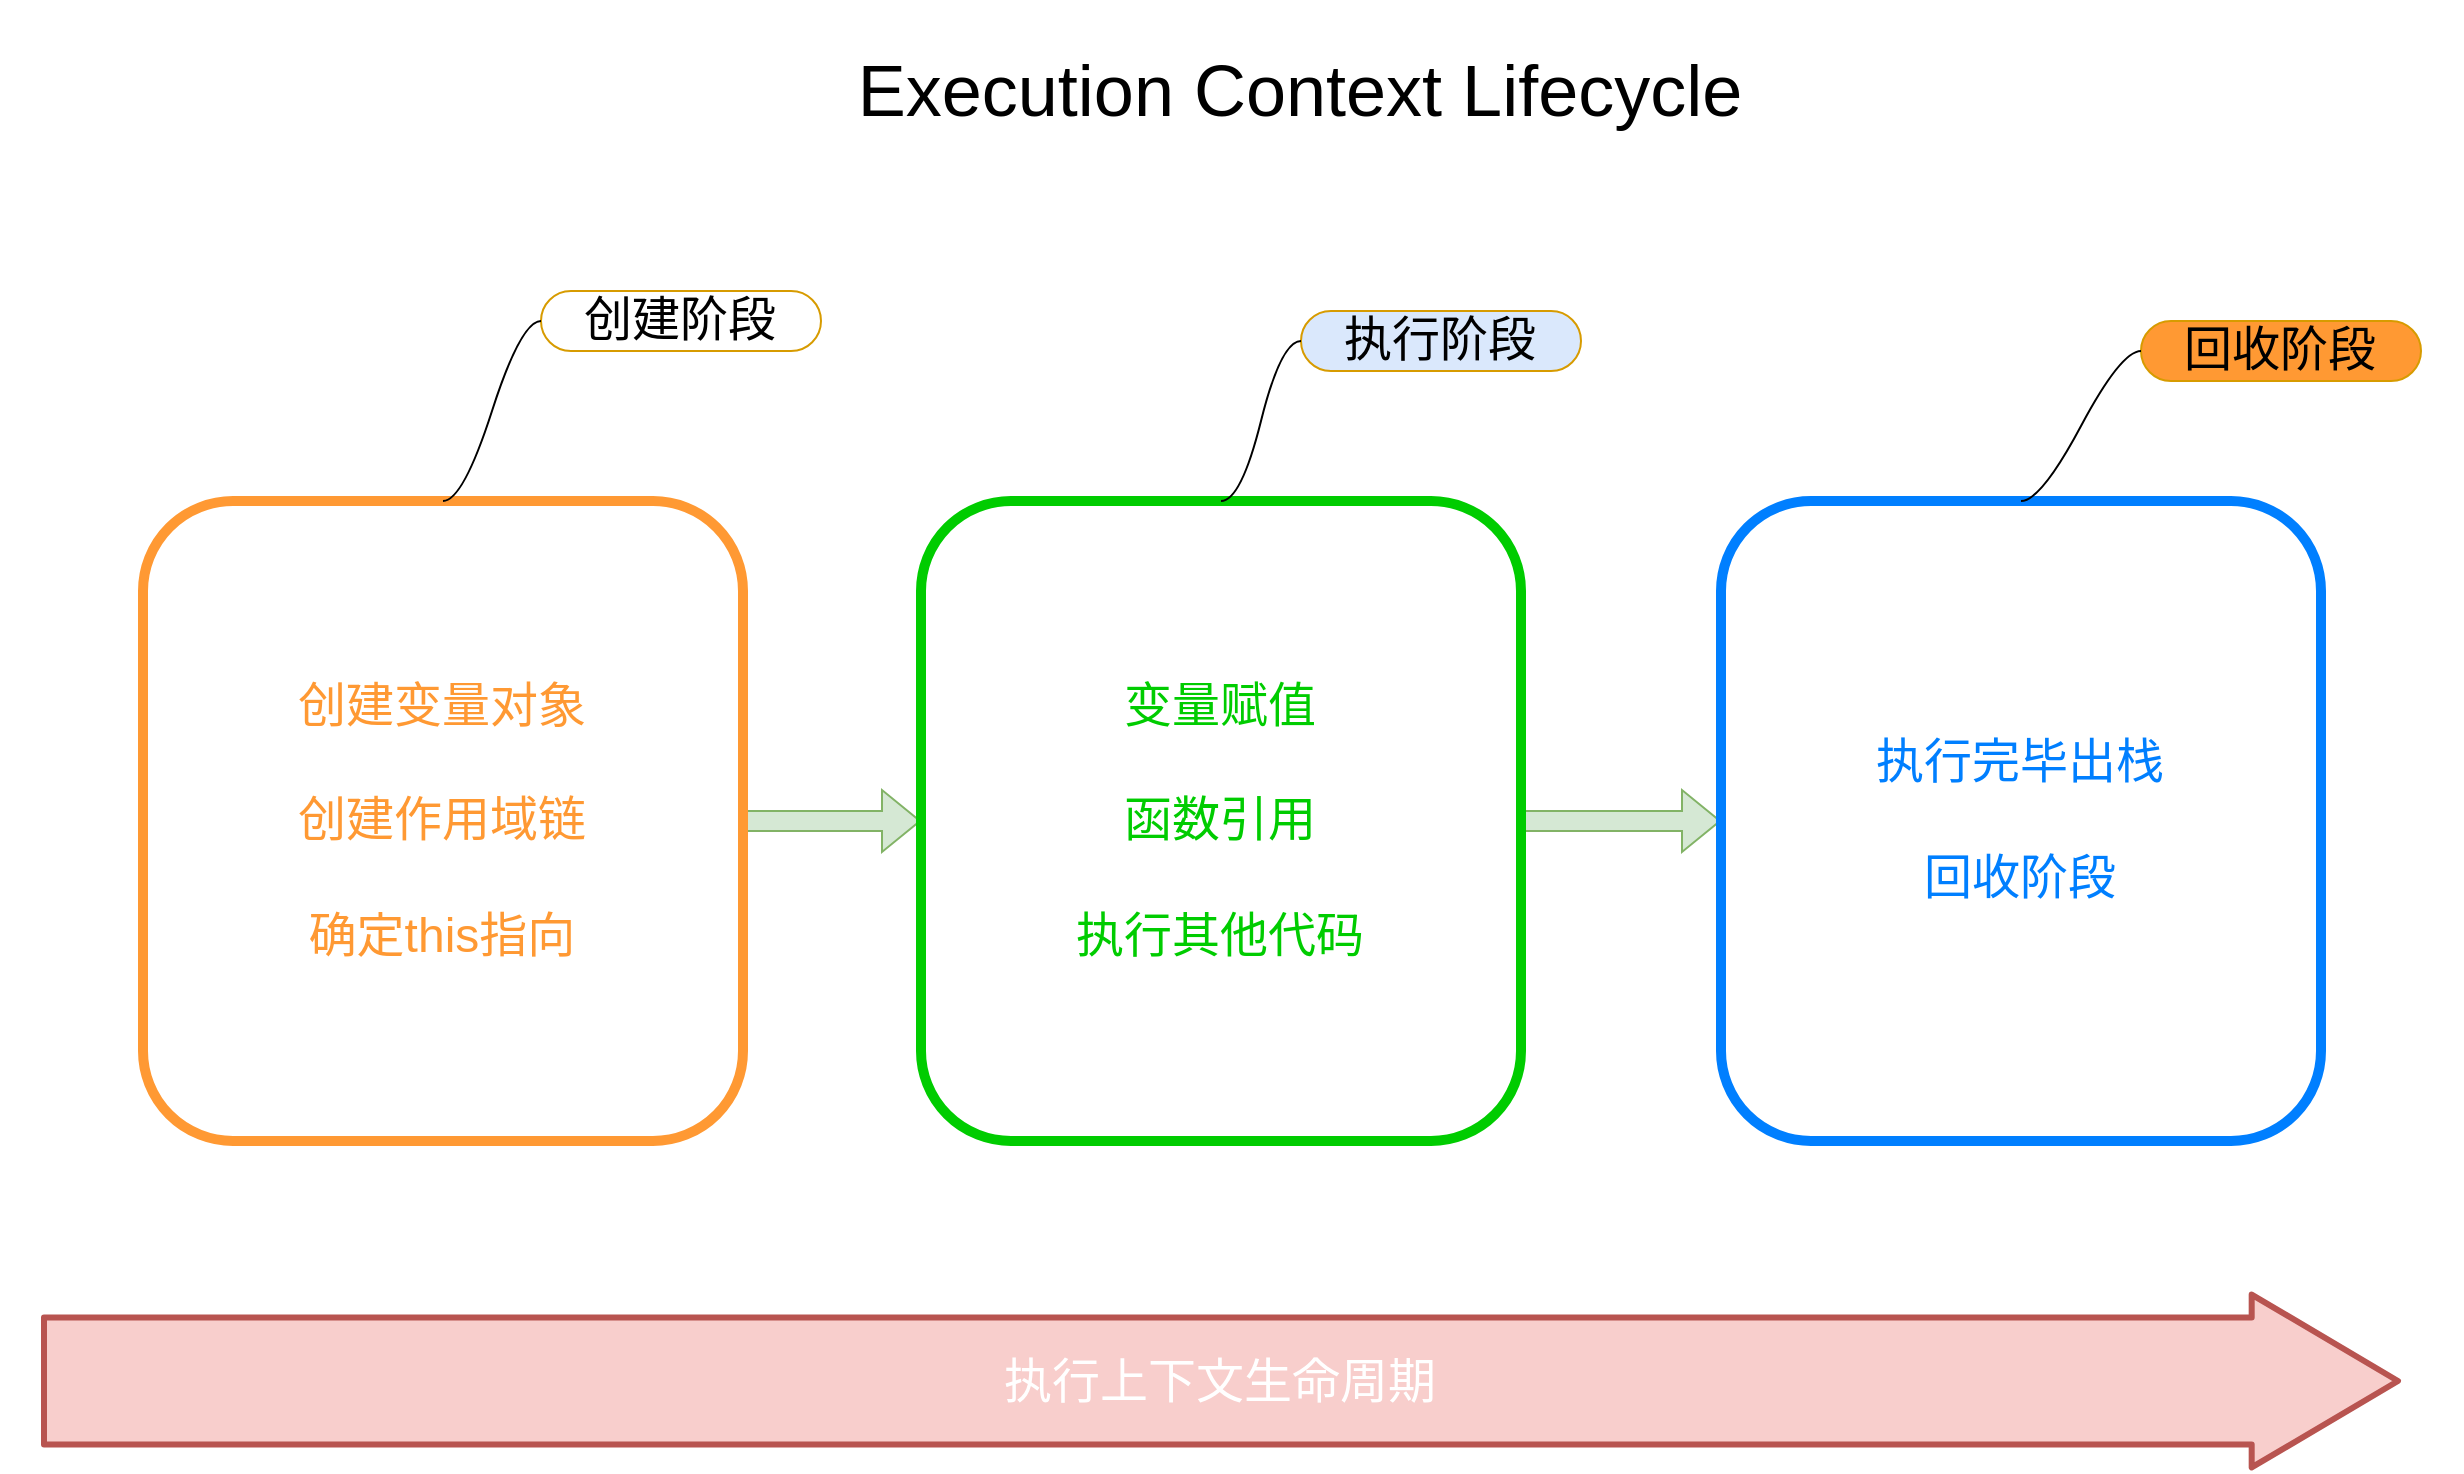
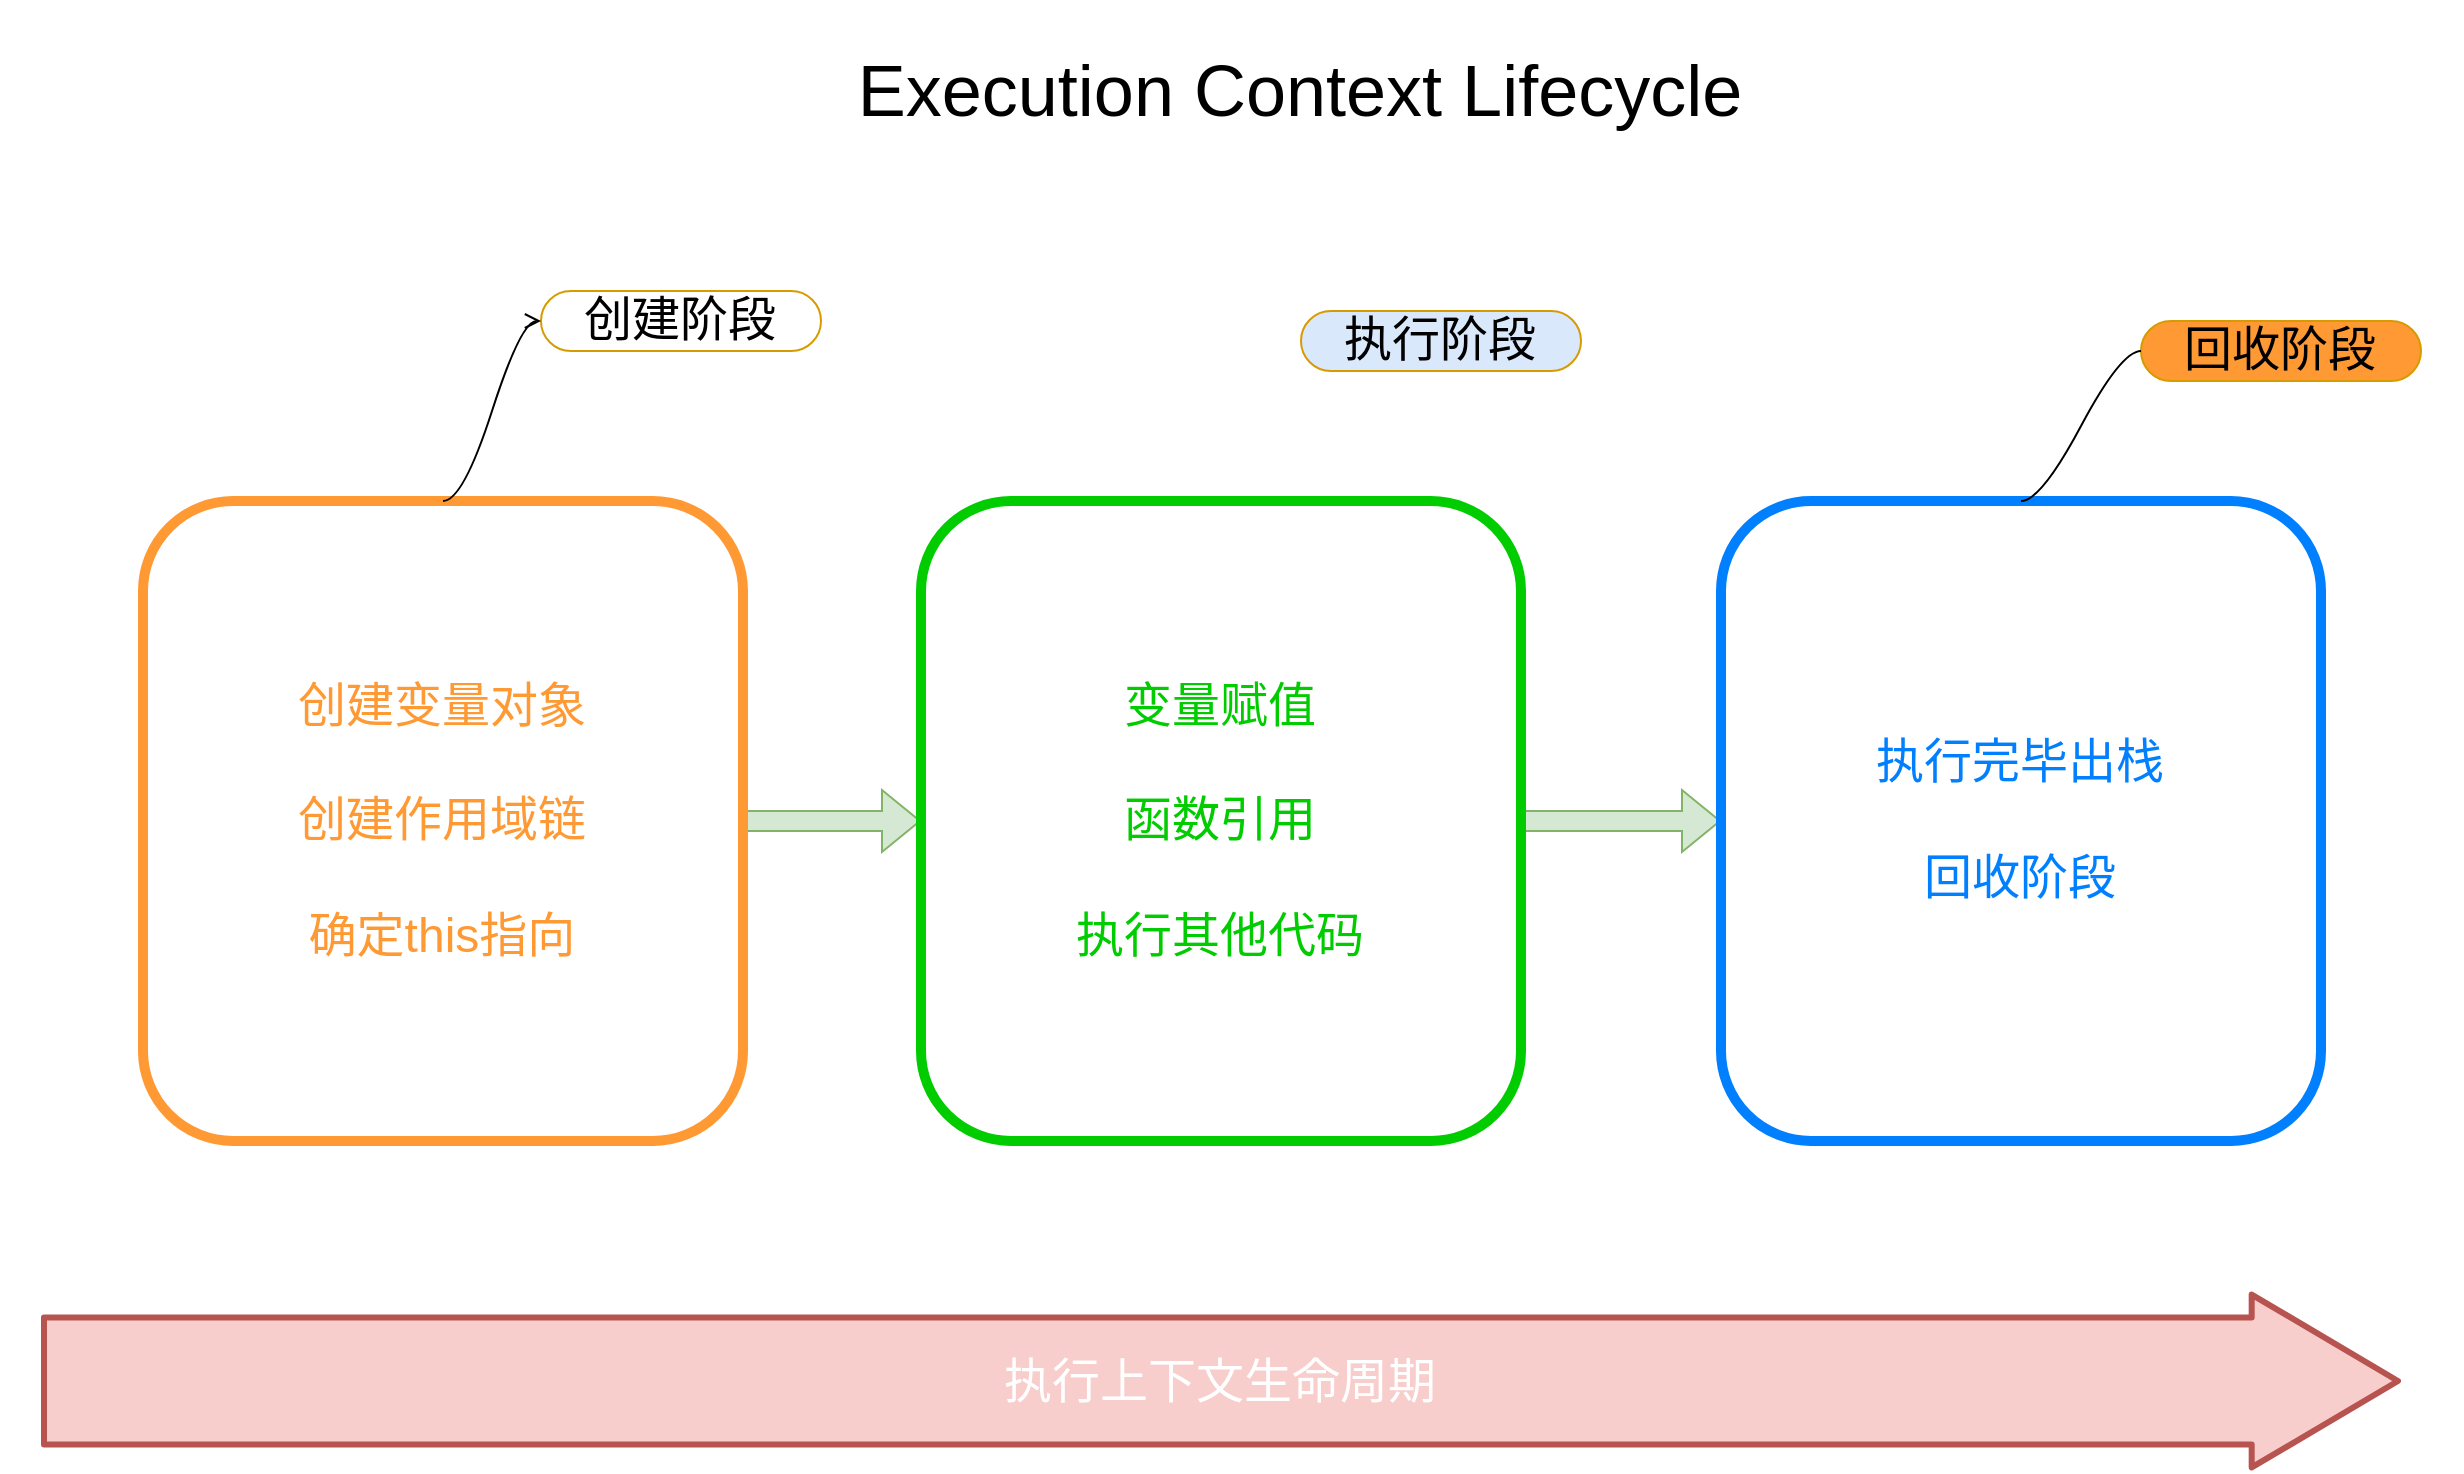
(521, 339) -> (520, 340)
(1261, 421) -> none
